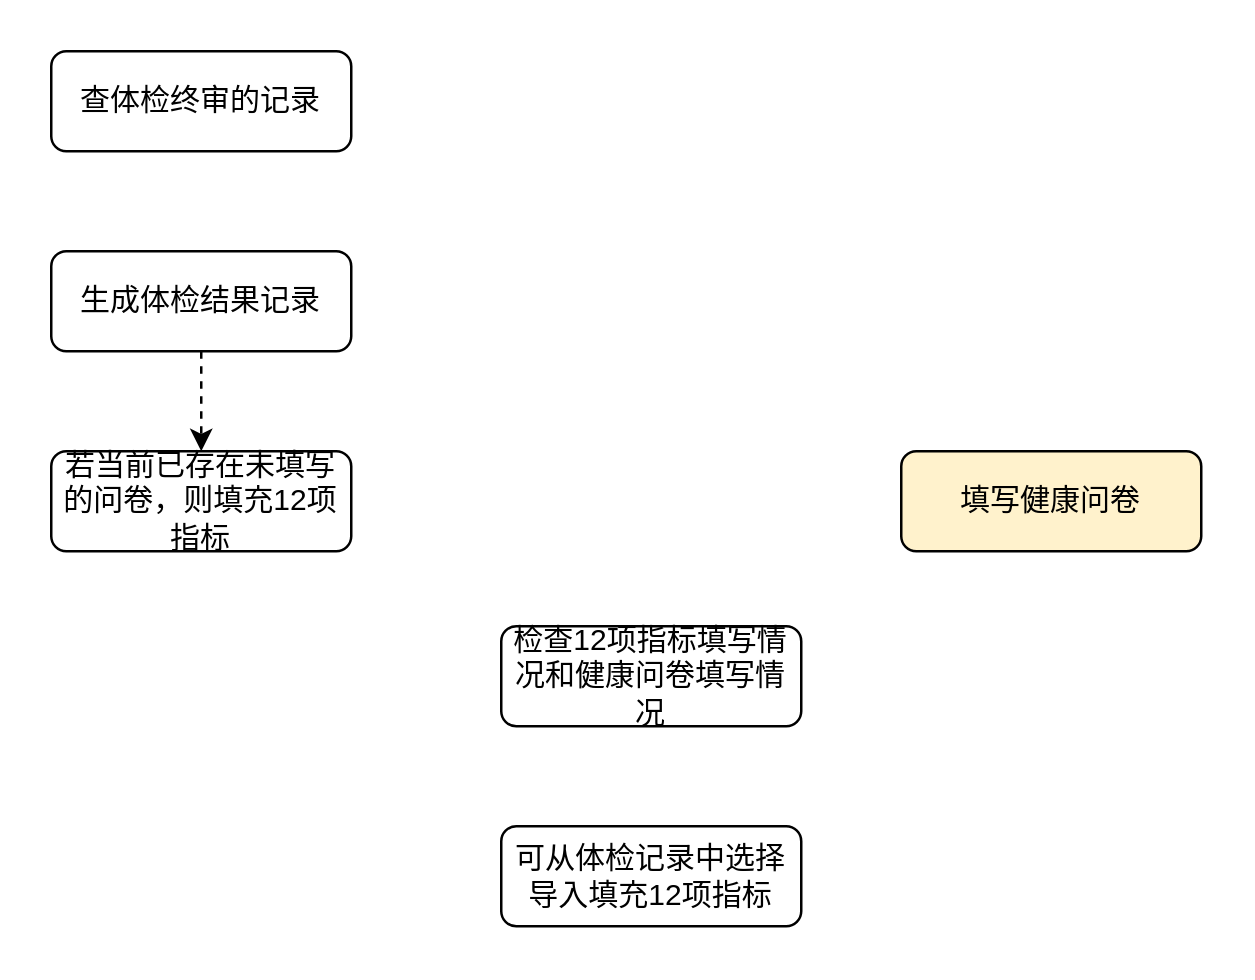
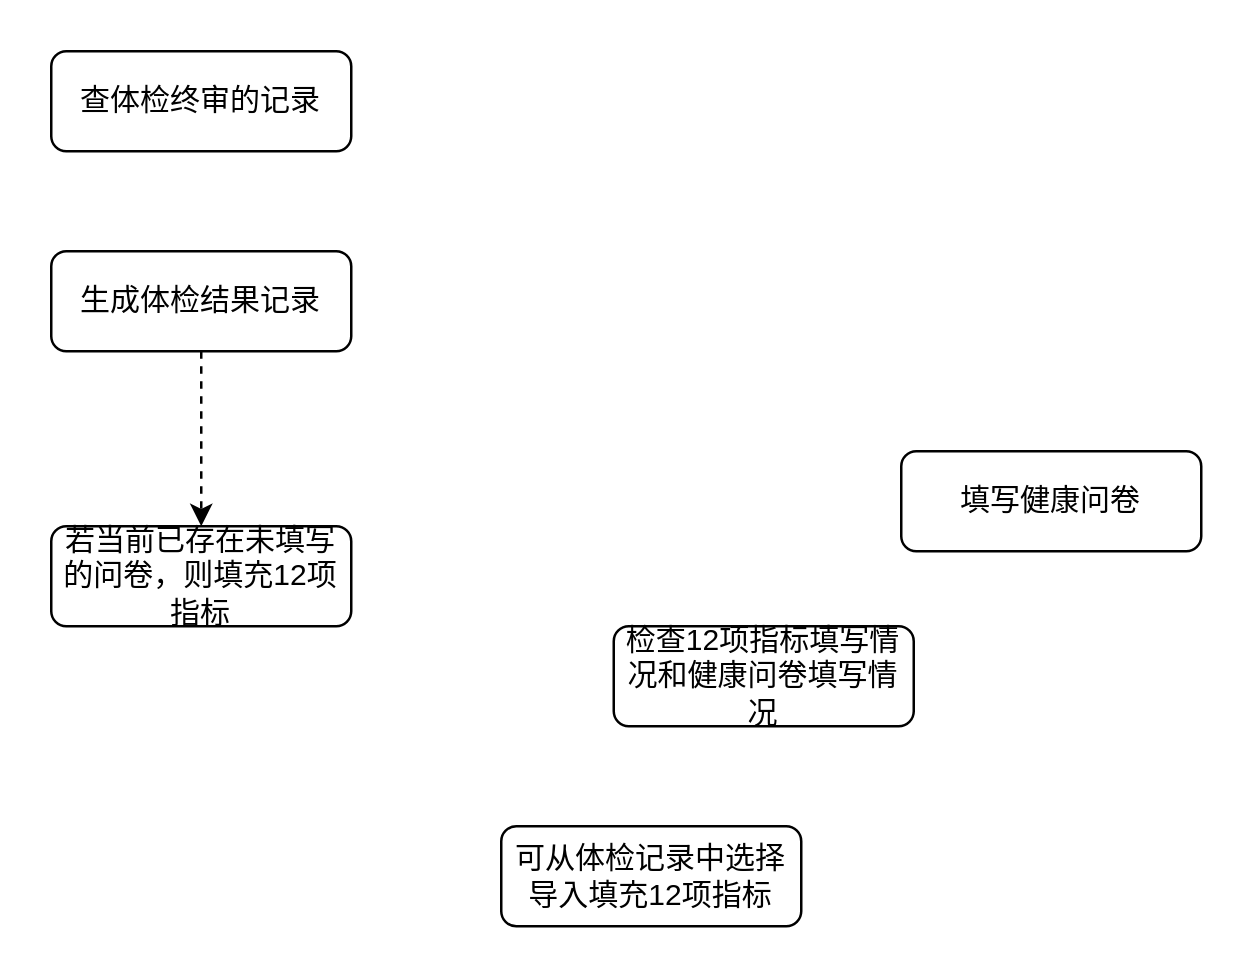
(201, 501) -> (201, 576)
(1051, 501) -> (1051, 501)
(651, 676) -> (764, 676)
